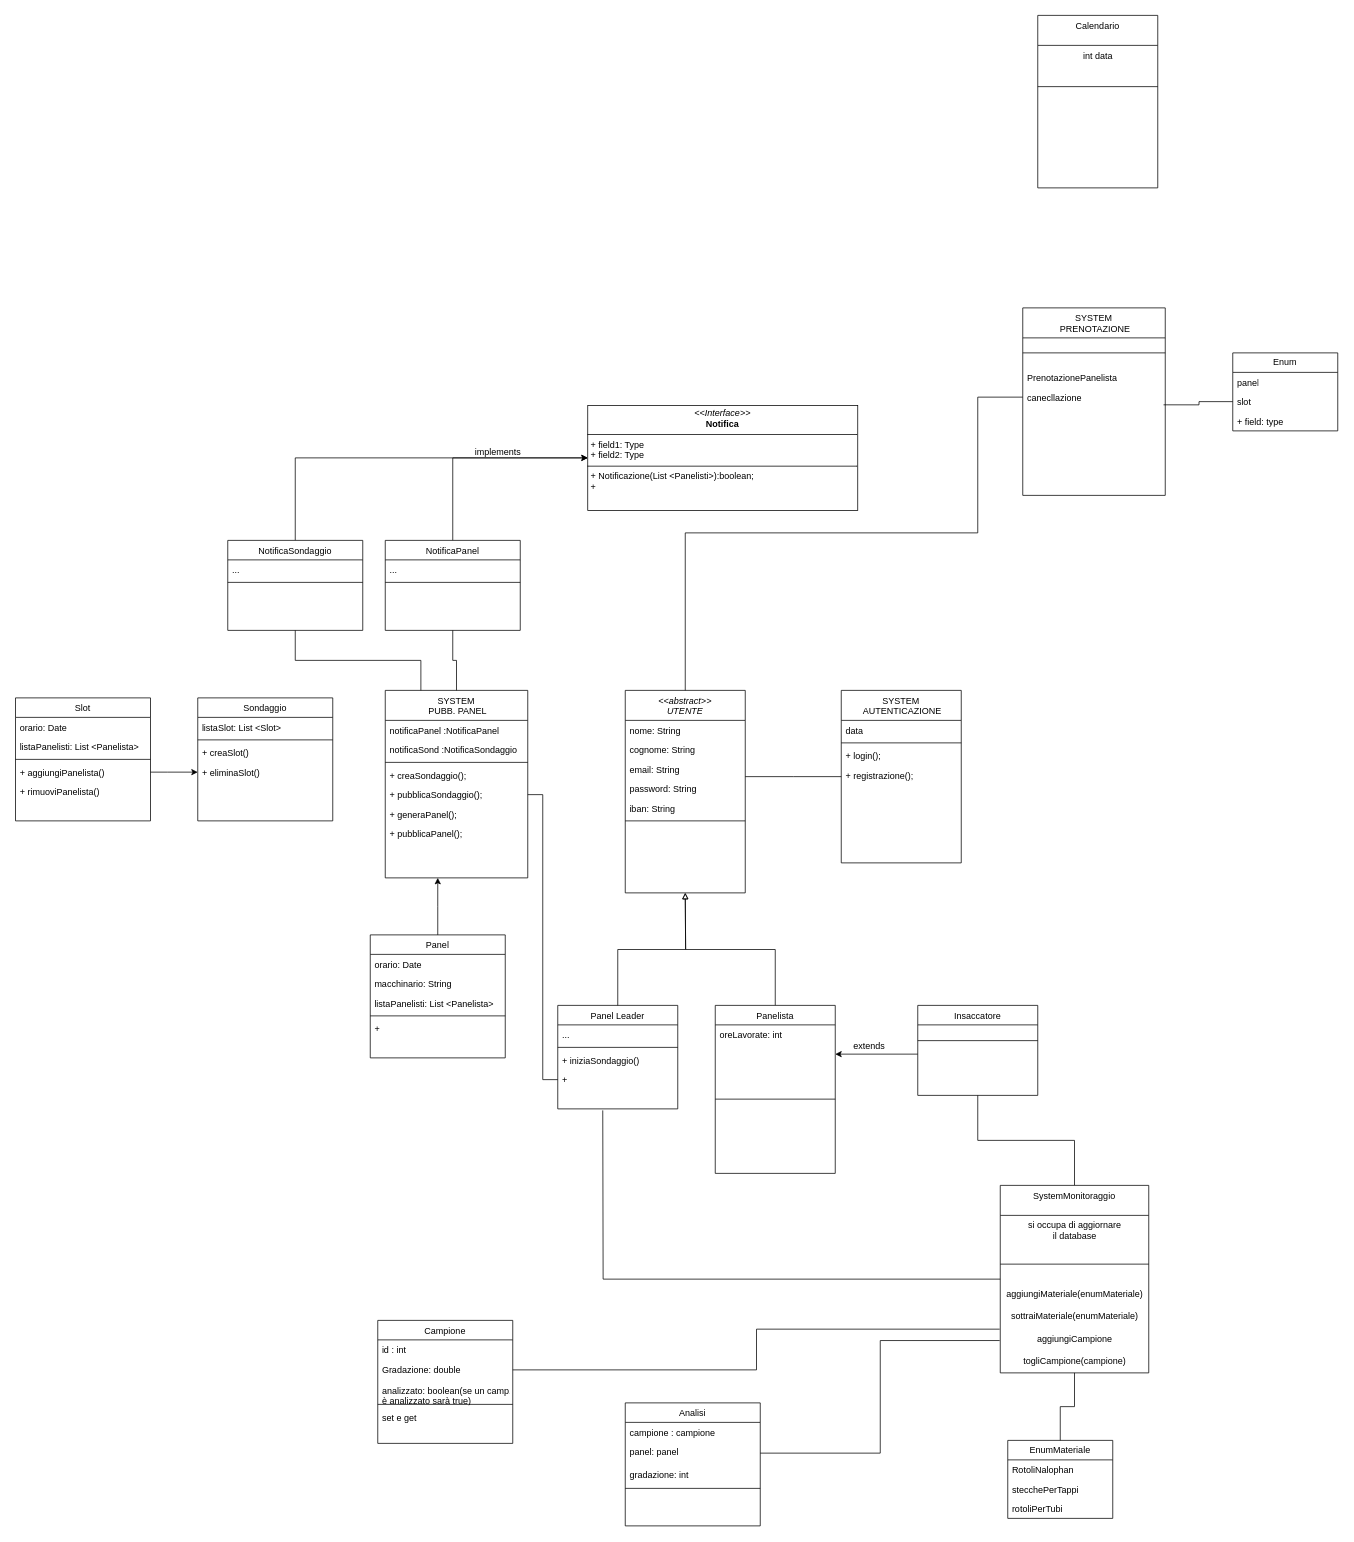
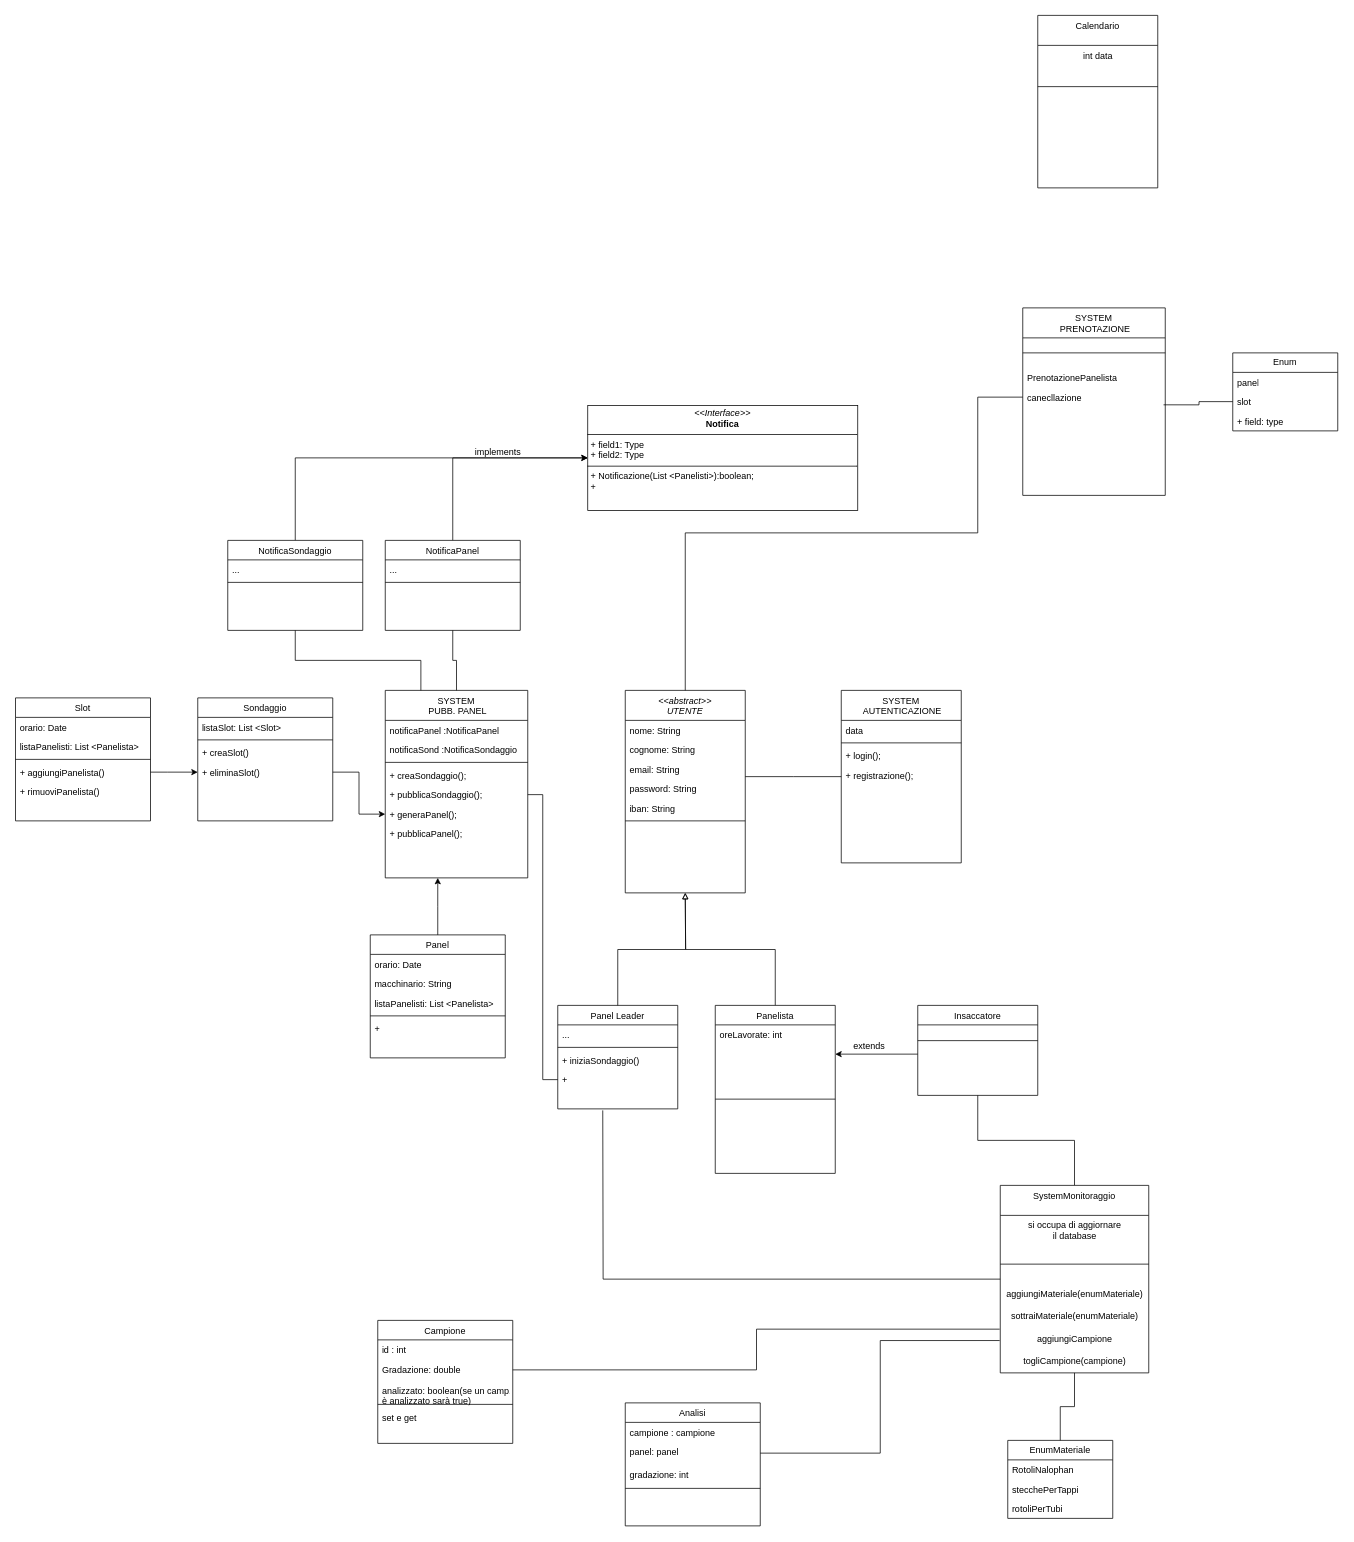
none -> (358, 772)
